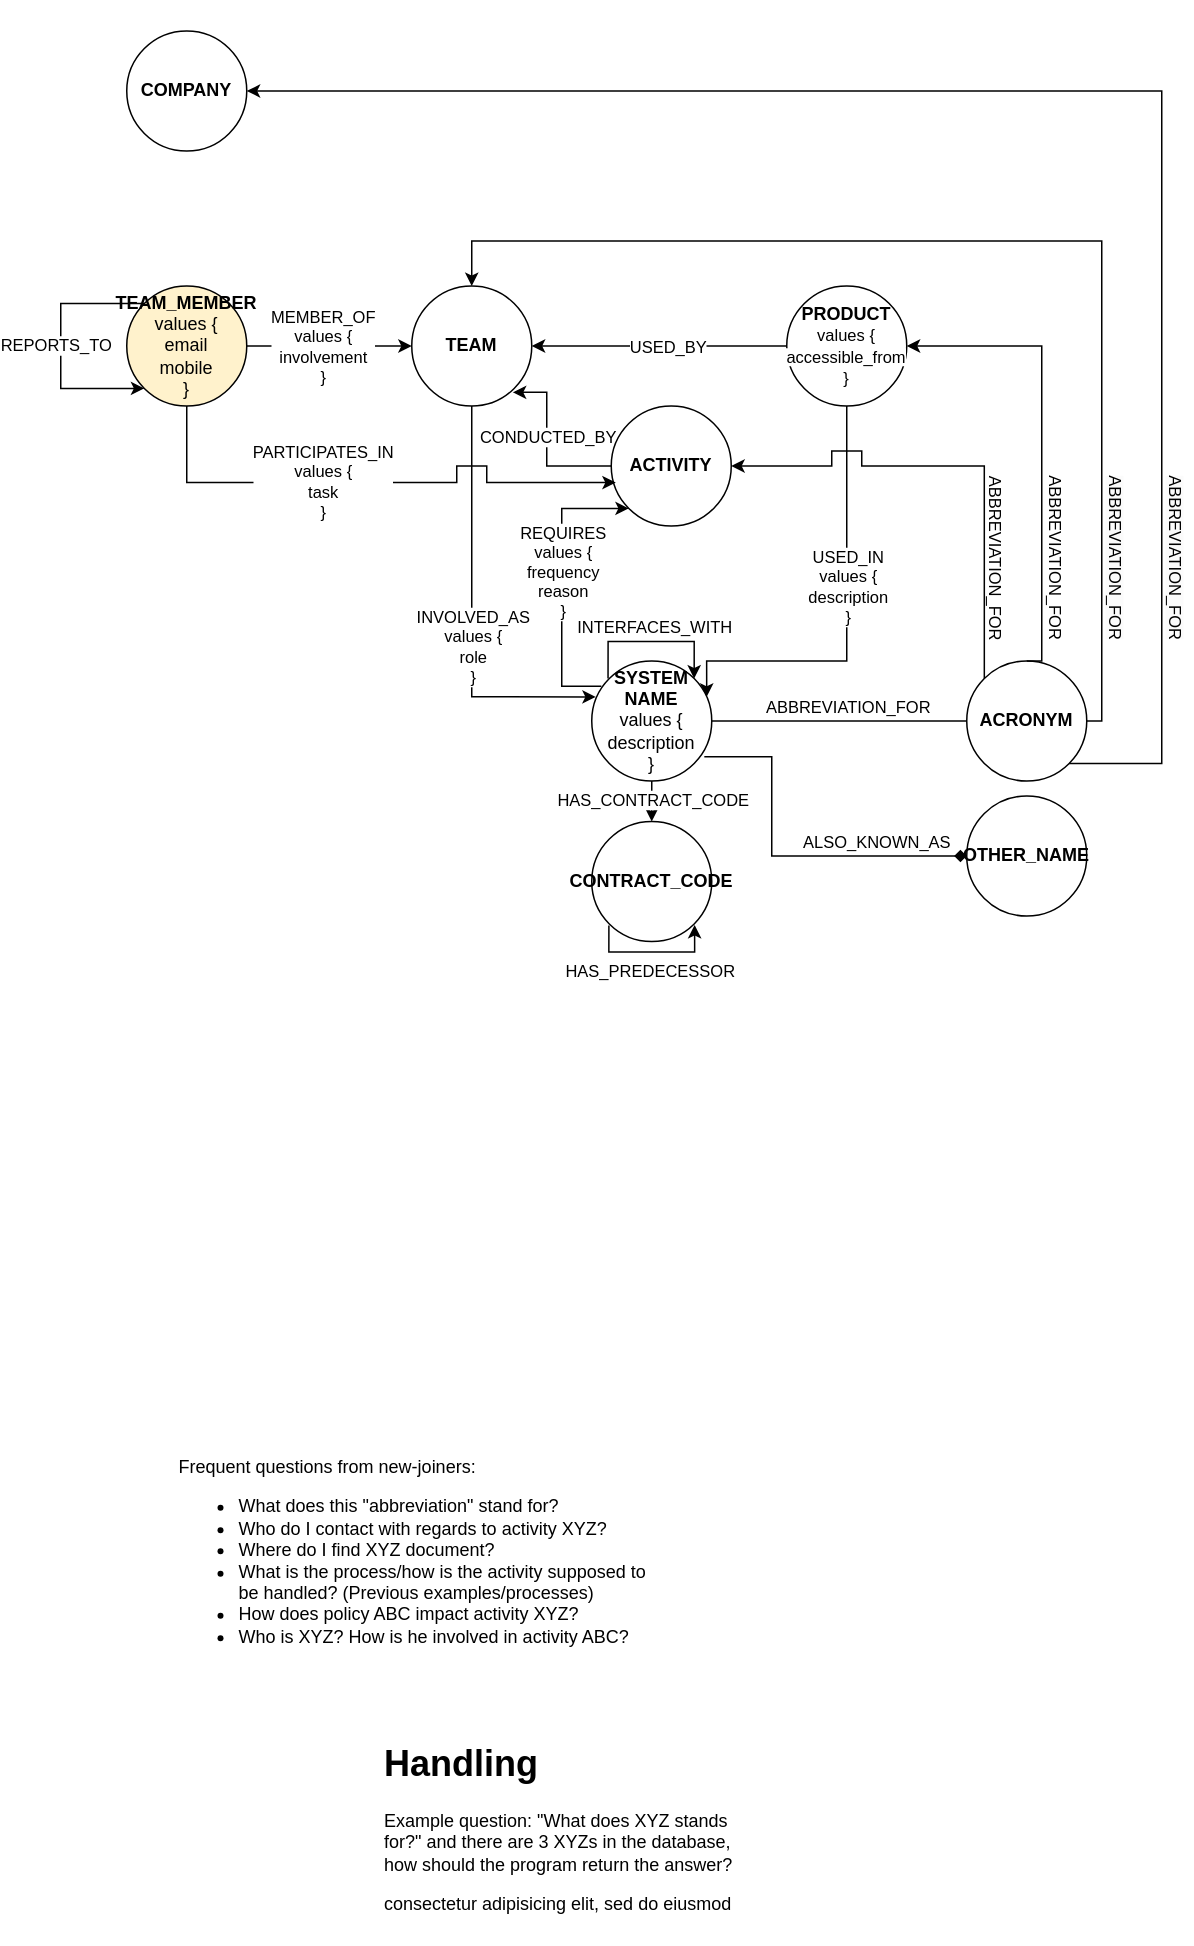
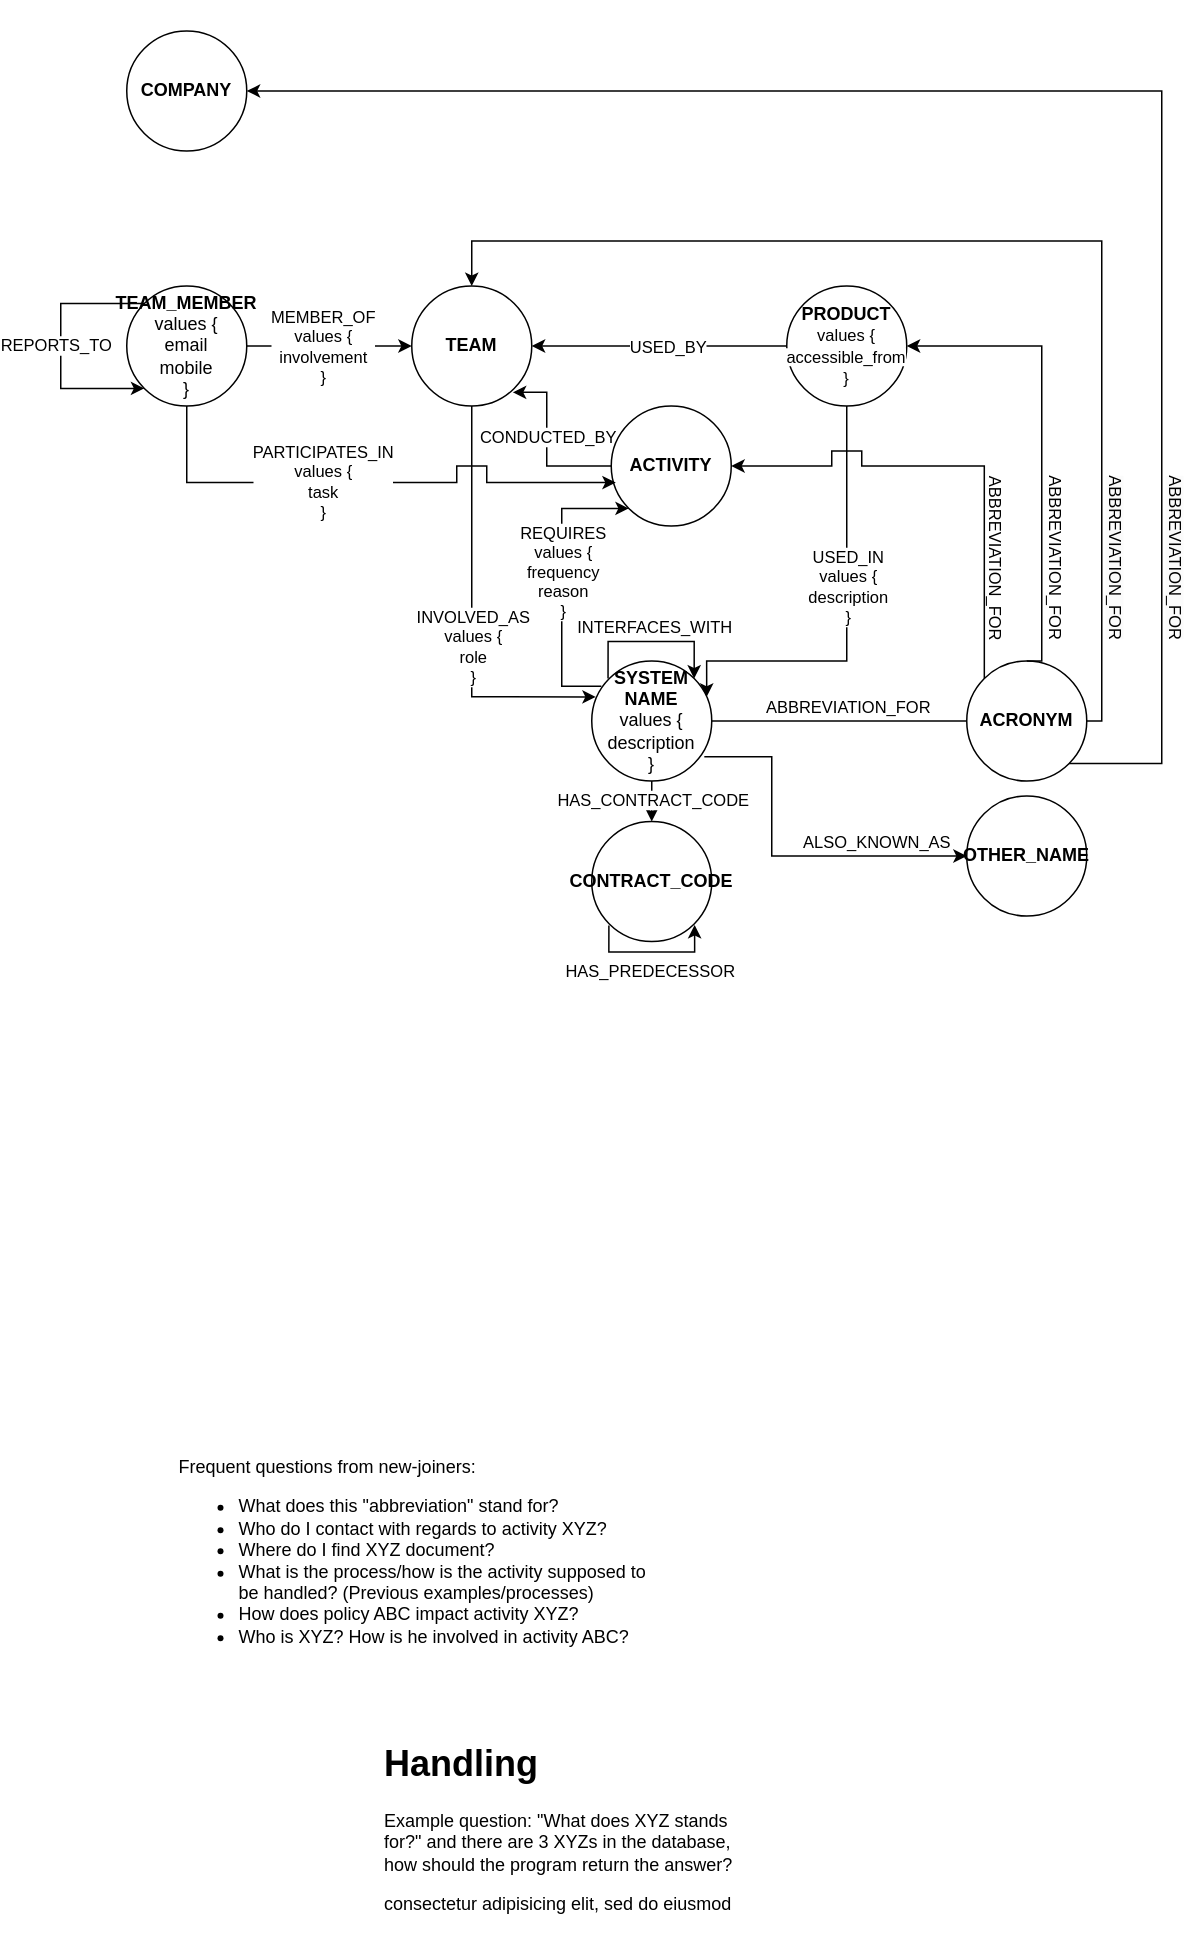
(187, 346) -> (187, 346)
(954, 856) -> (955, 856)
